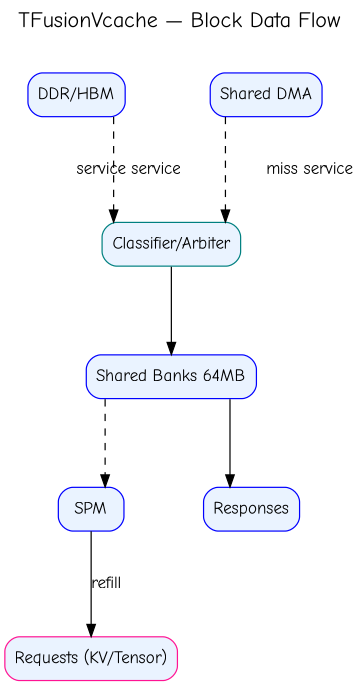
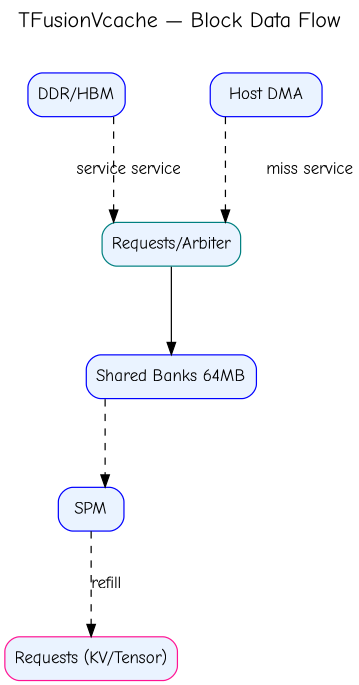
(266, 95) -> (266, 95)
(171, 244) -> (171, 244)
(252, 509) -> none
(91, 578) -> (91, 578)
